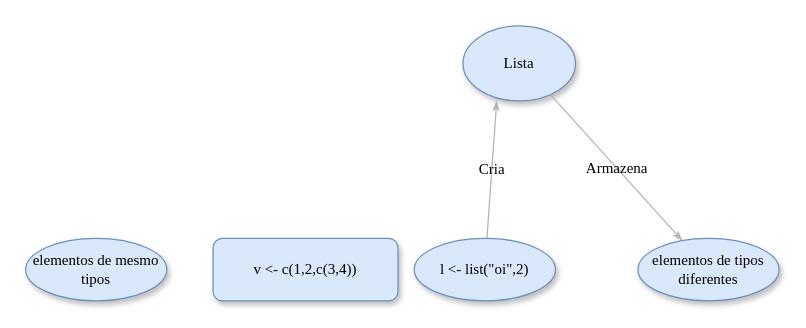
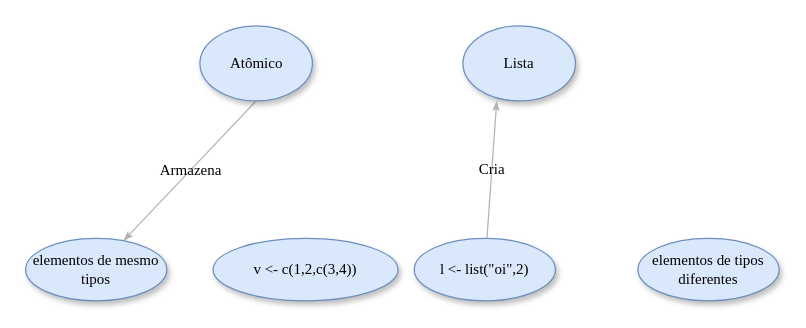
none -> (256, 63)
(618, 169) -> none
none -> (189, 171)
(306, 269) -> (306, 269)
